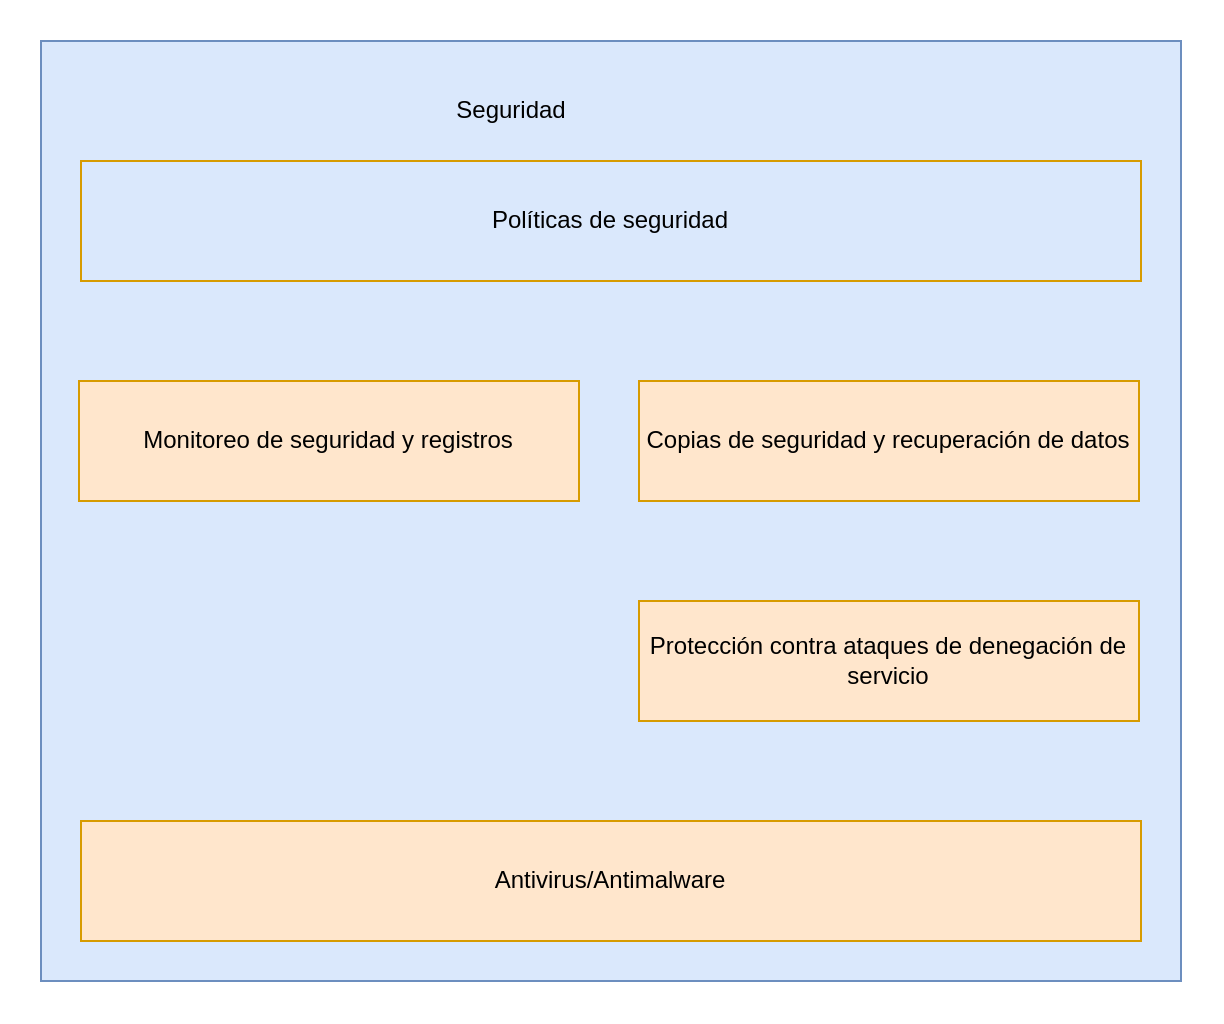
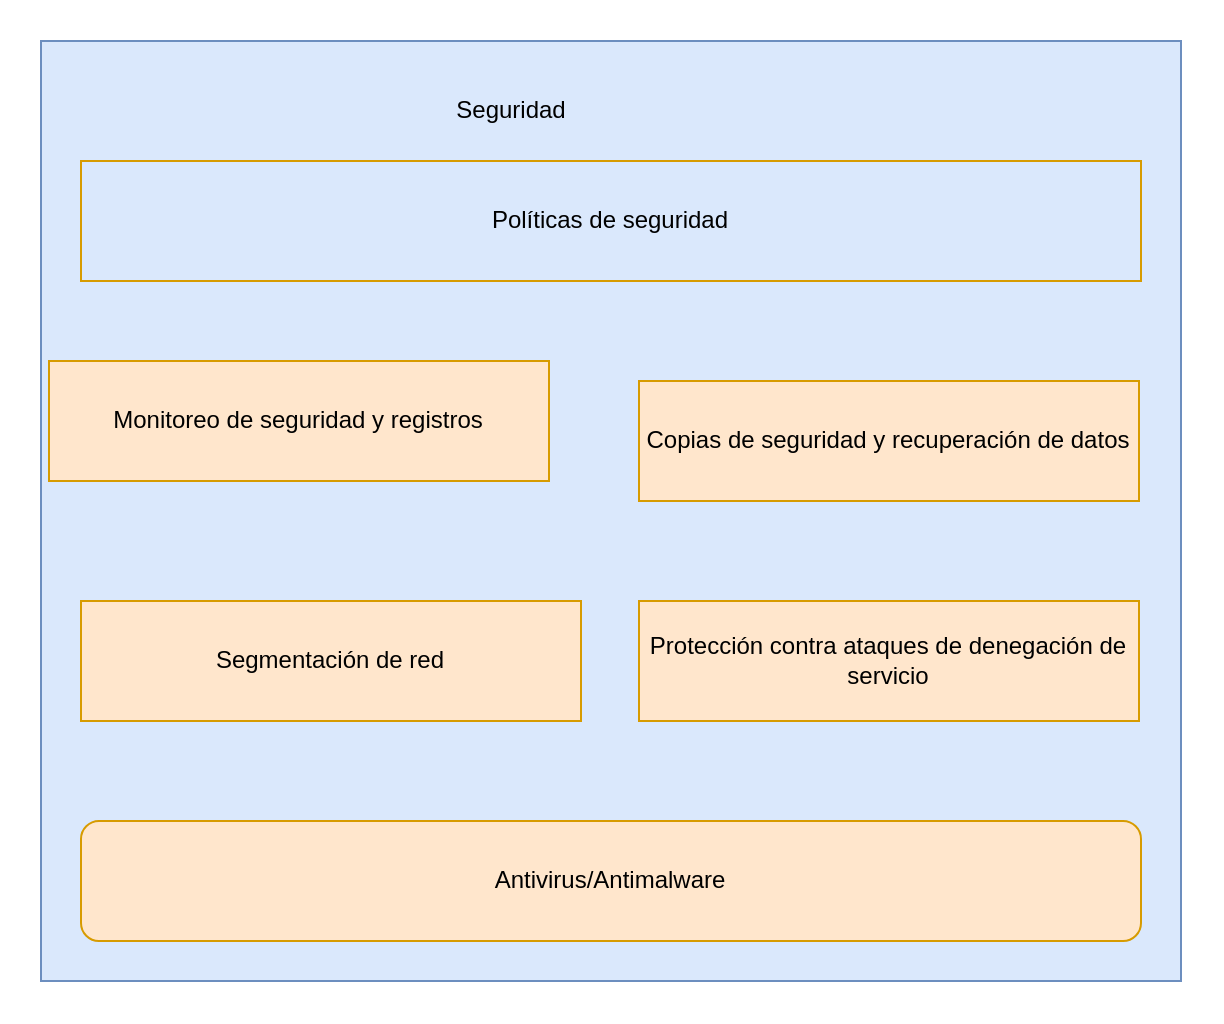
(329, 441) -> (299, 421)
none -> (331, 661)
(611, 881) -> (611, 881)
